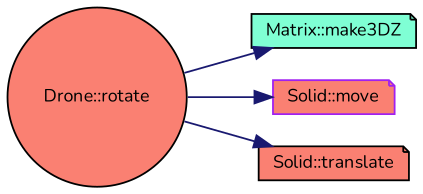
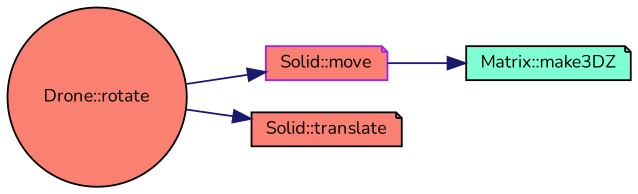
(219, 63) -> (417, 63)
